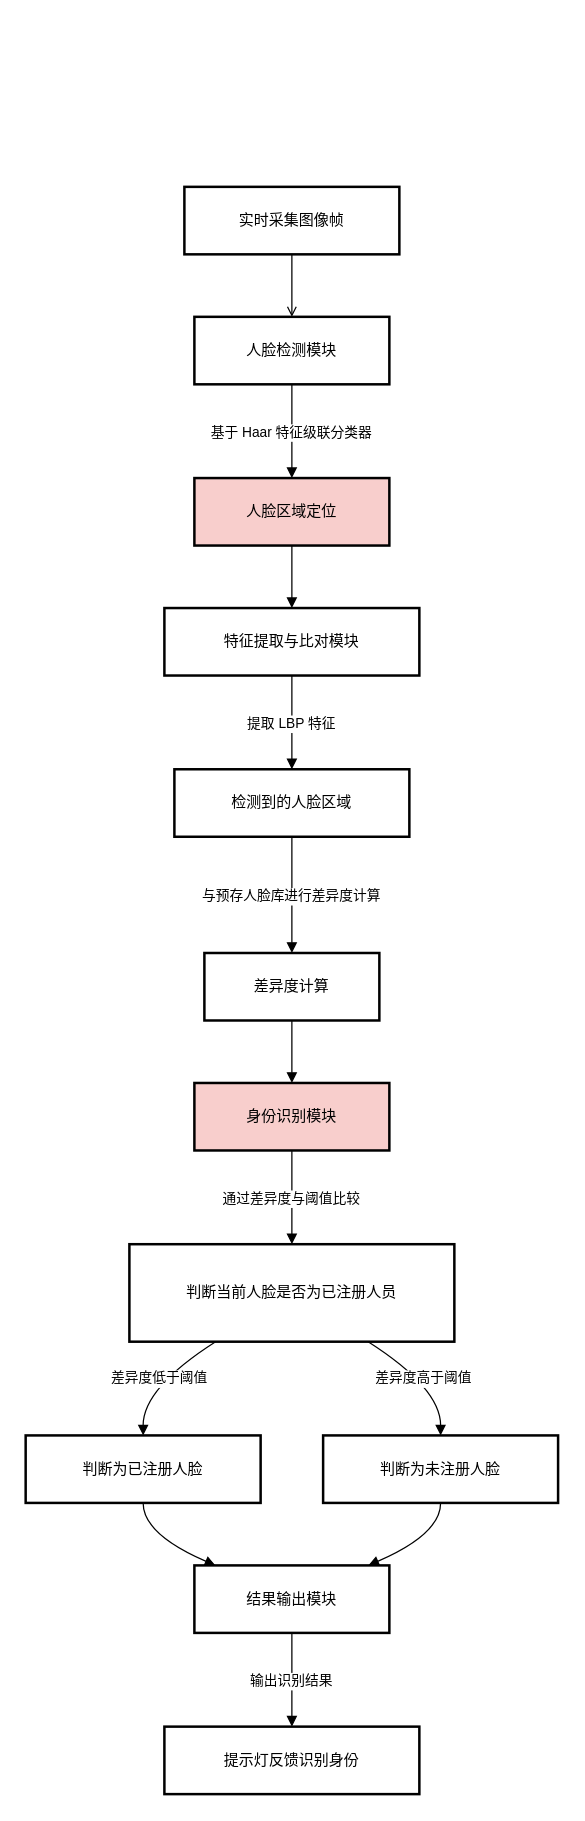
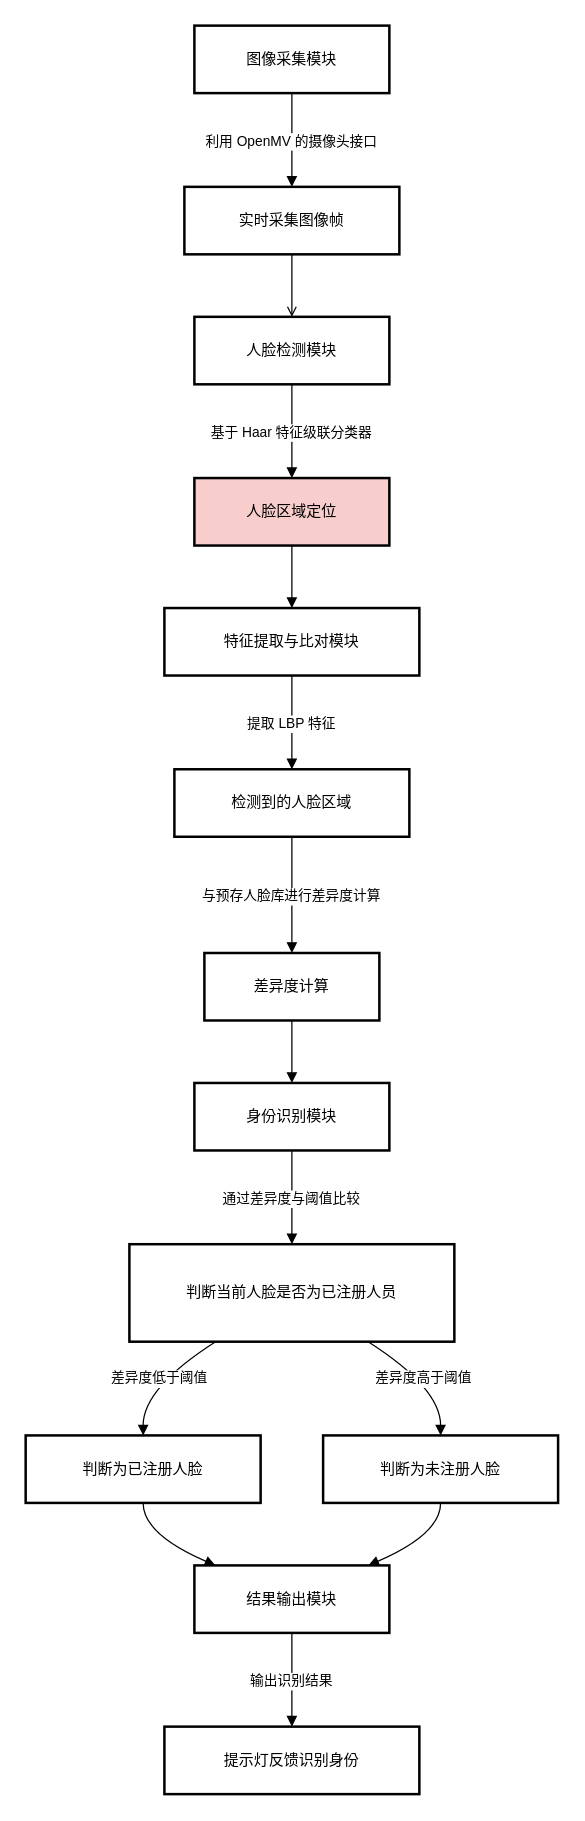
none -> (292, 59)
none -> (292, 116)
(292, 1117) -> (292, 1117)
